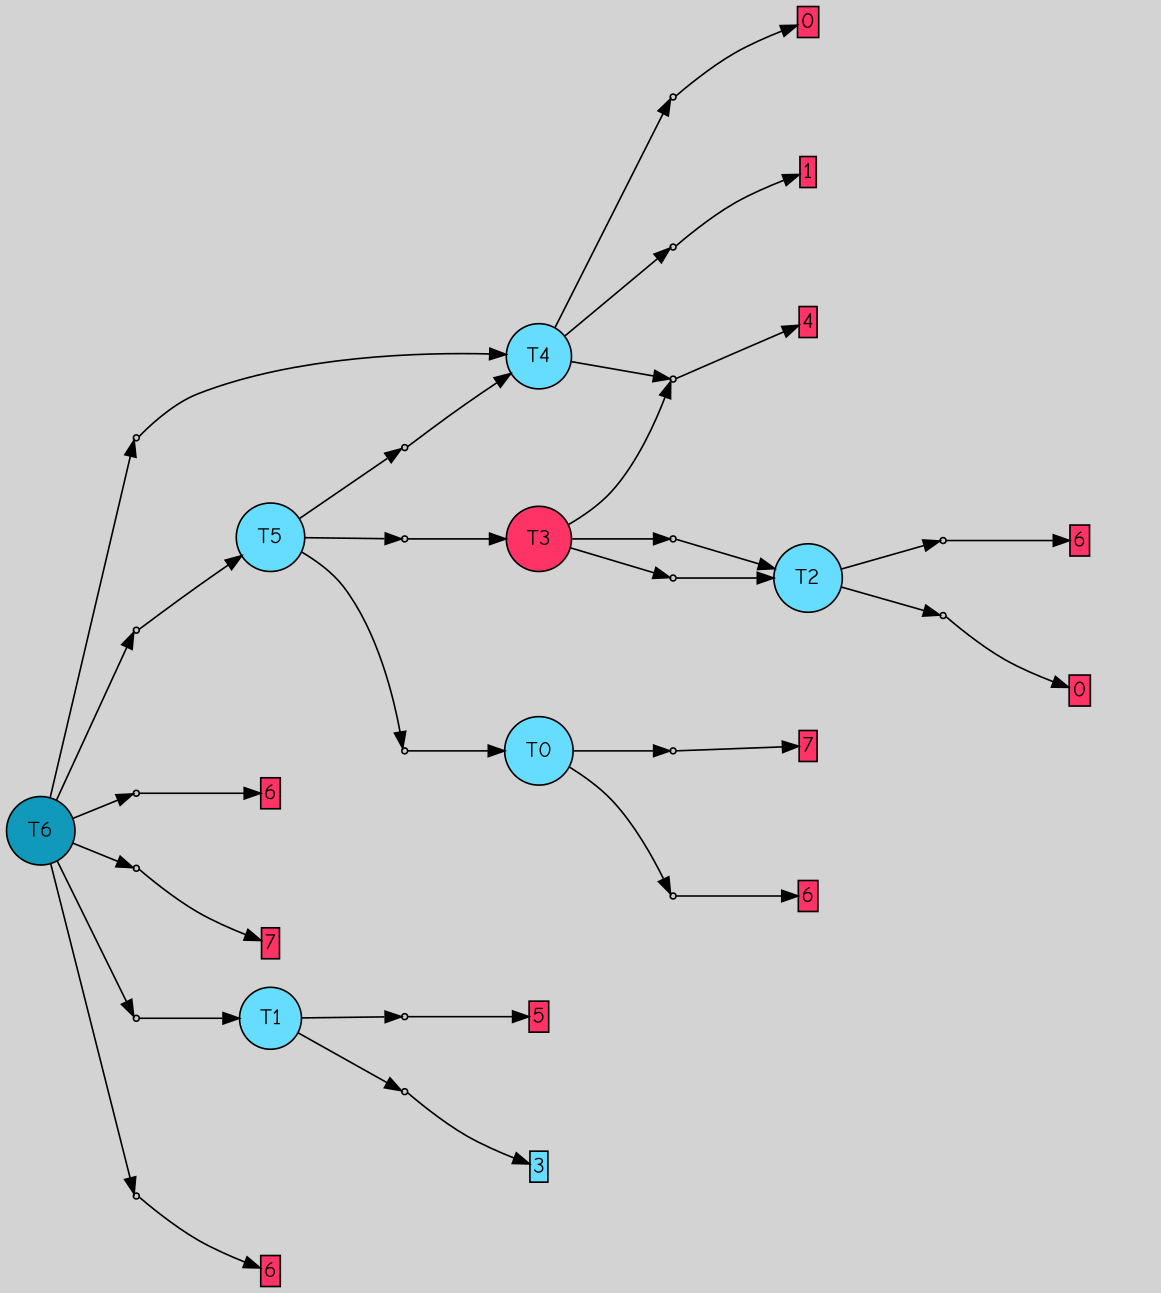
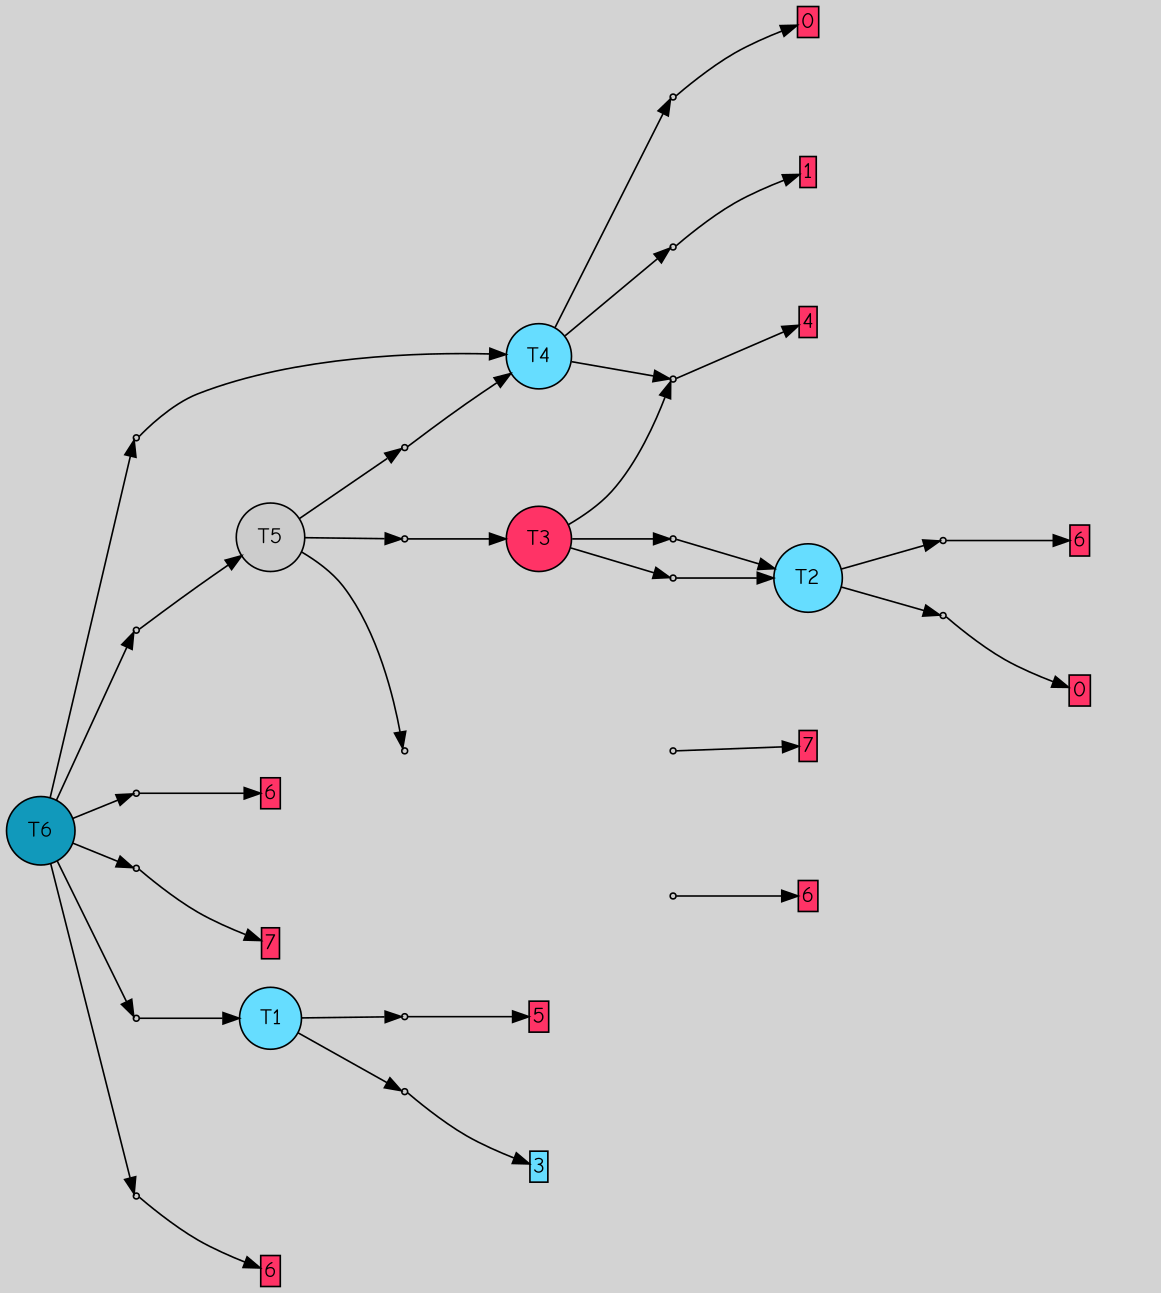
(271, 537) -> (271, 537)
(539, 751) -> none
